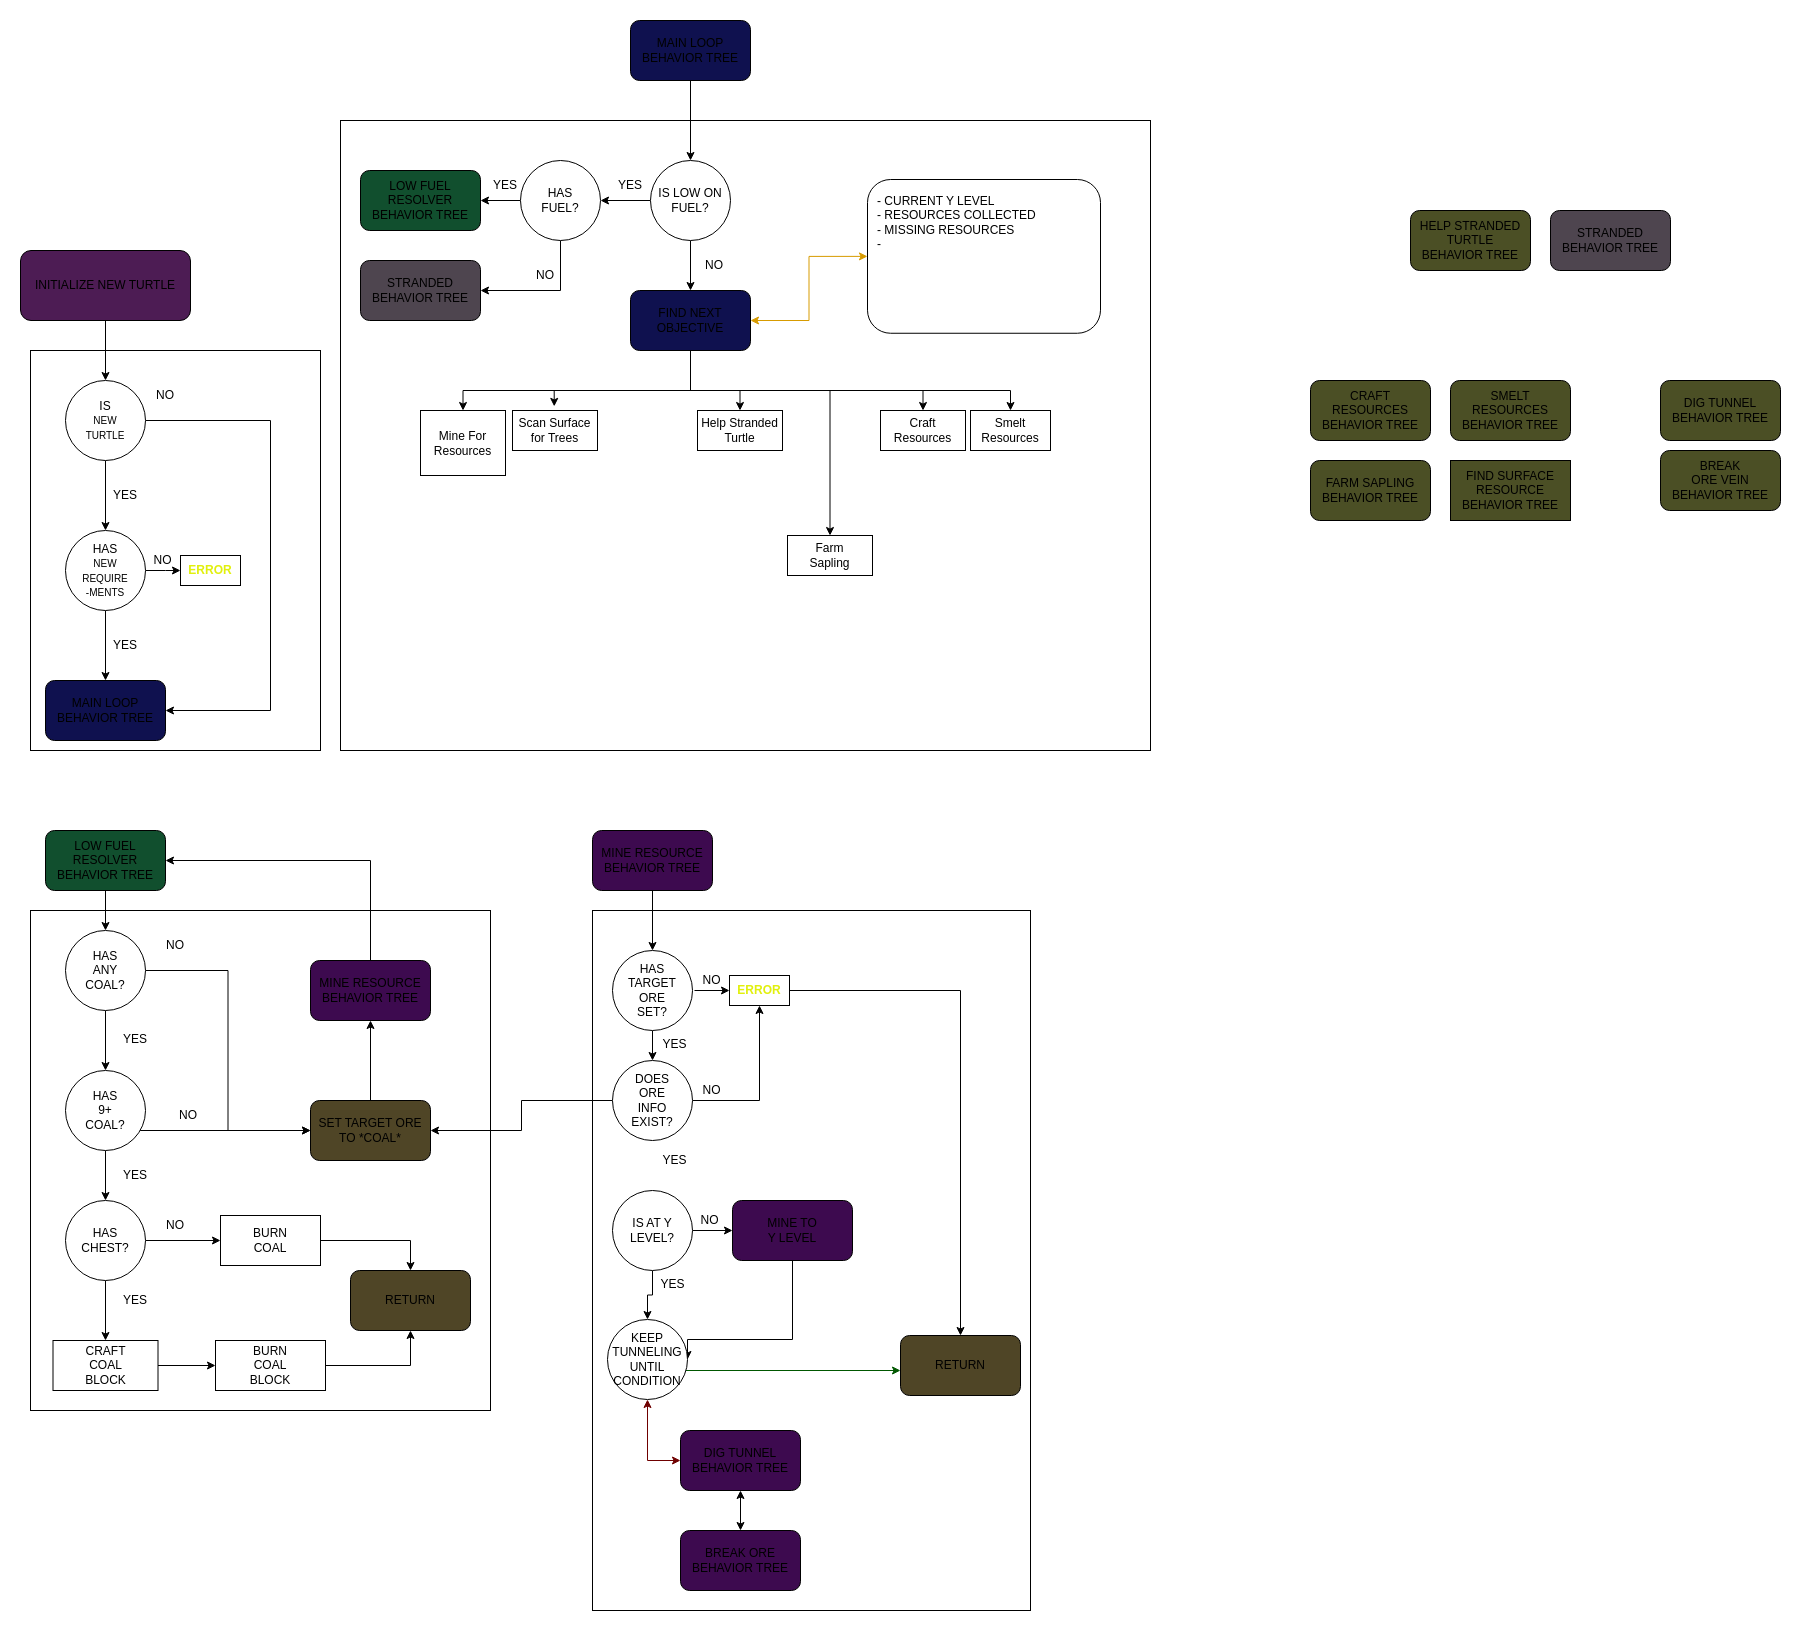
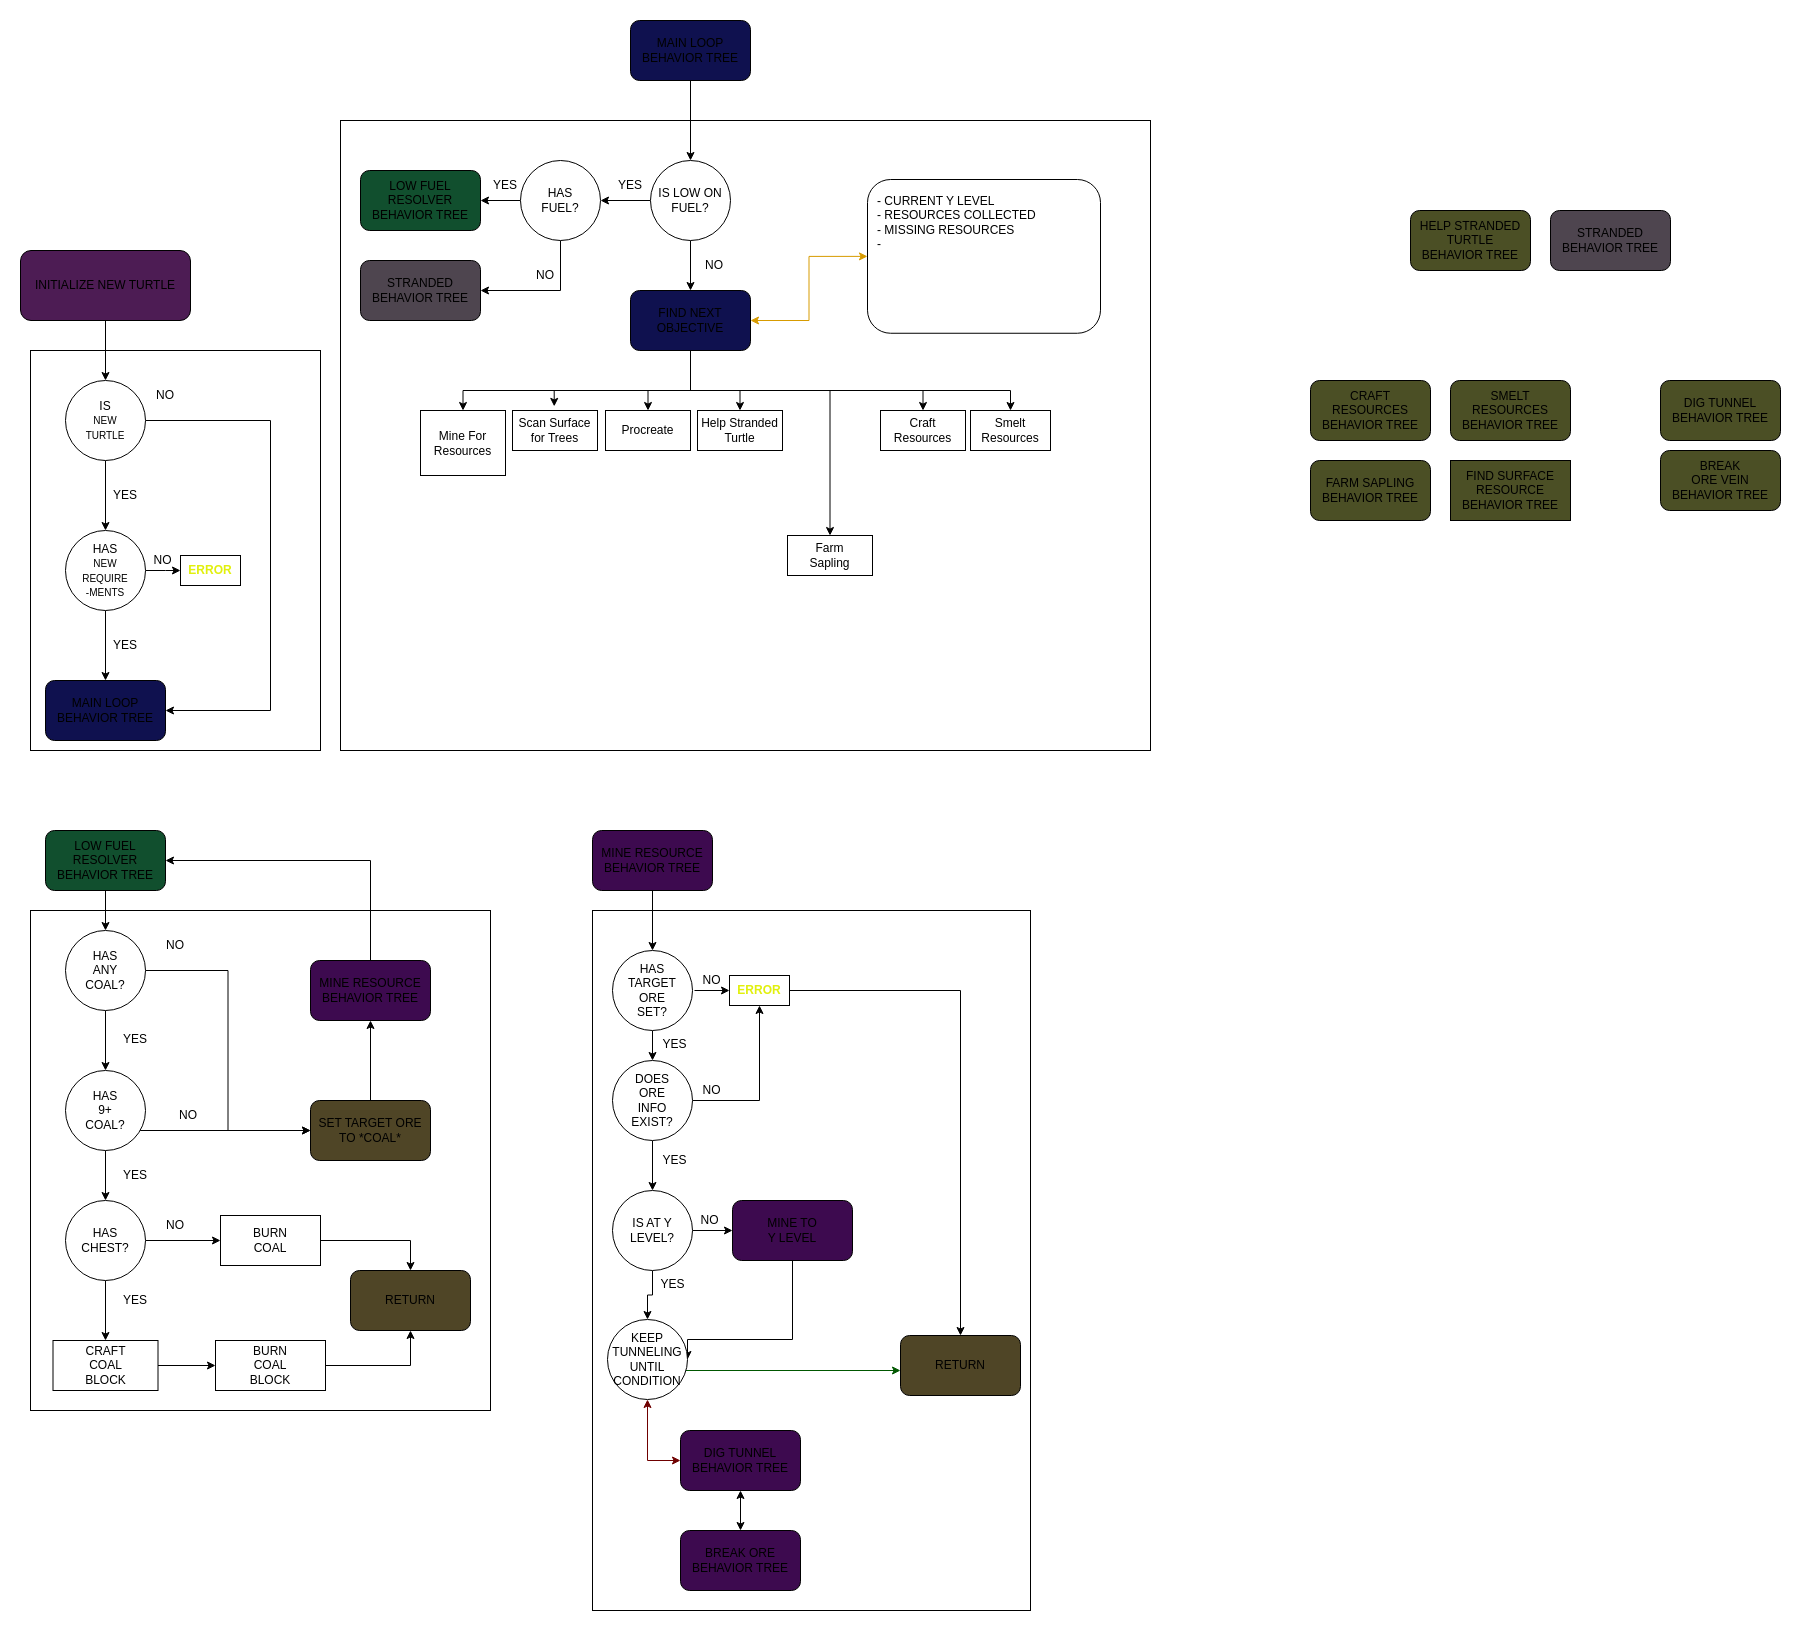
none -> (648, 398)
none -> (648, 431)
(522, 1112) -> (653, 1162)
